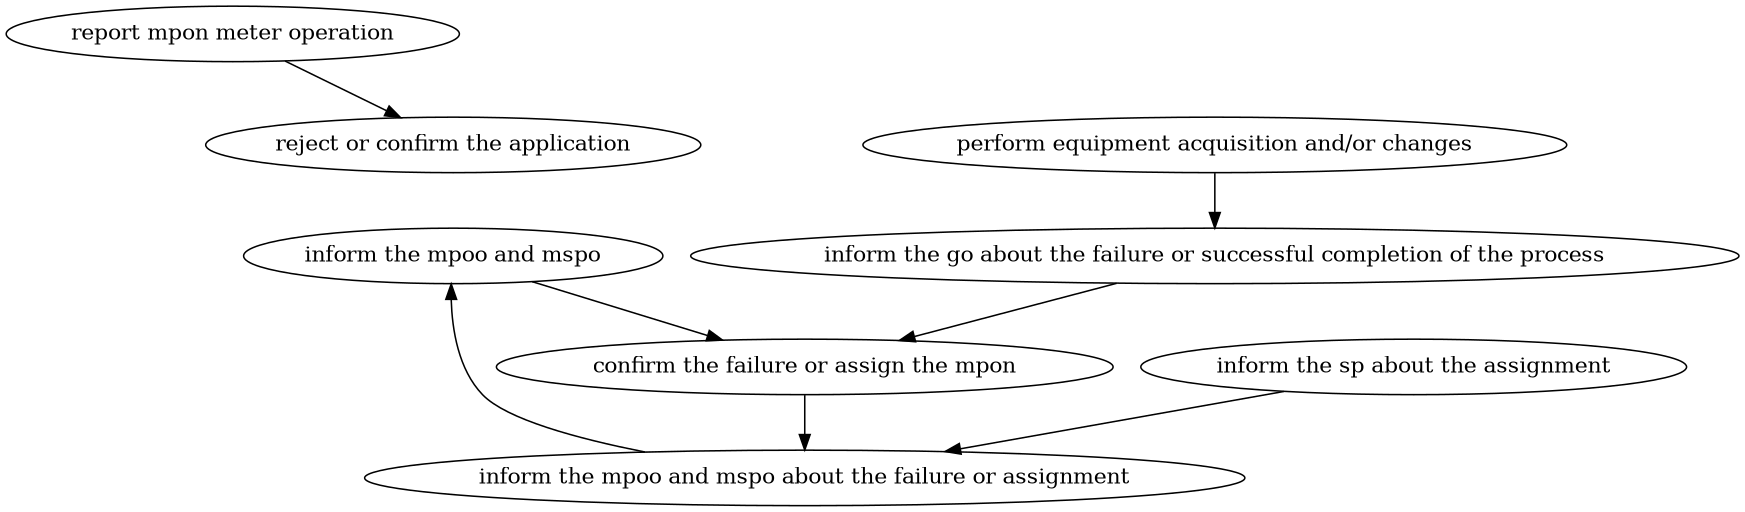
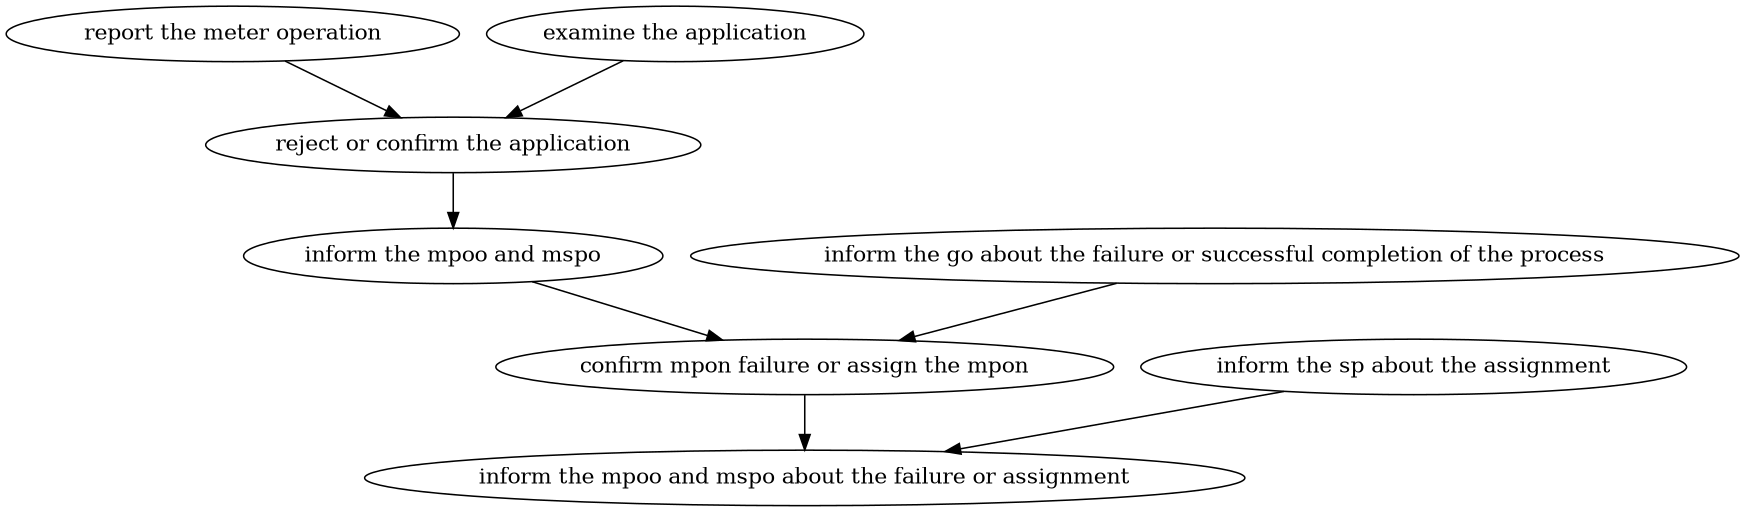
(233, 34) -> (233, 34)
none -> (675, 34)
(1215, 145) -> none
(805, 367) -> (805, 367)
(513, 414) -> (453, 193)
